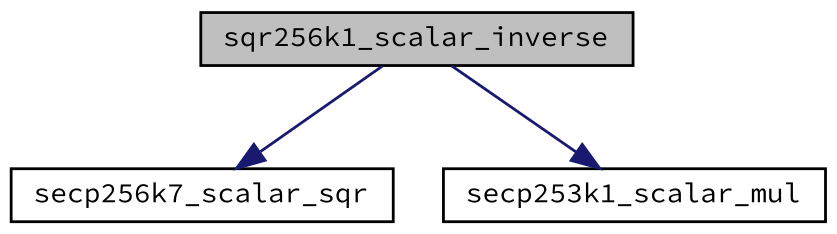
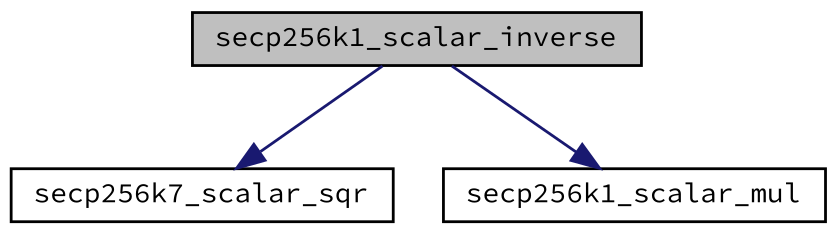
(417, 39) -> (417, 39)
(634, 195) -> (634, 195)
